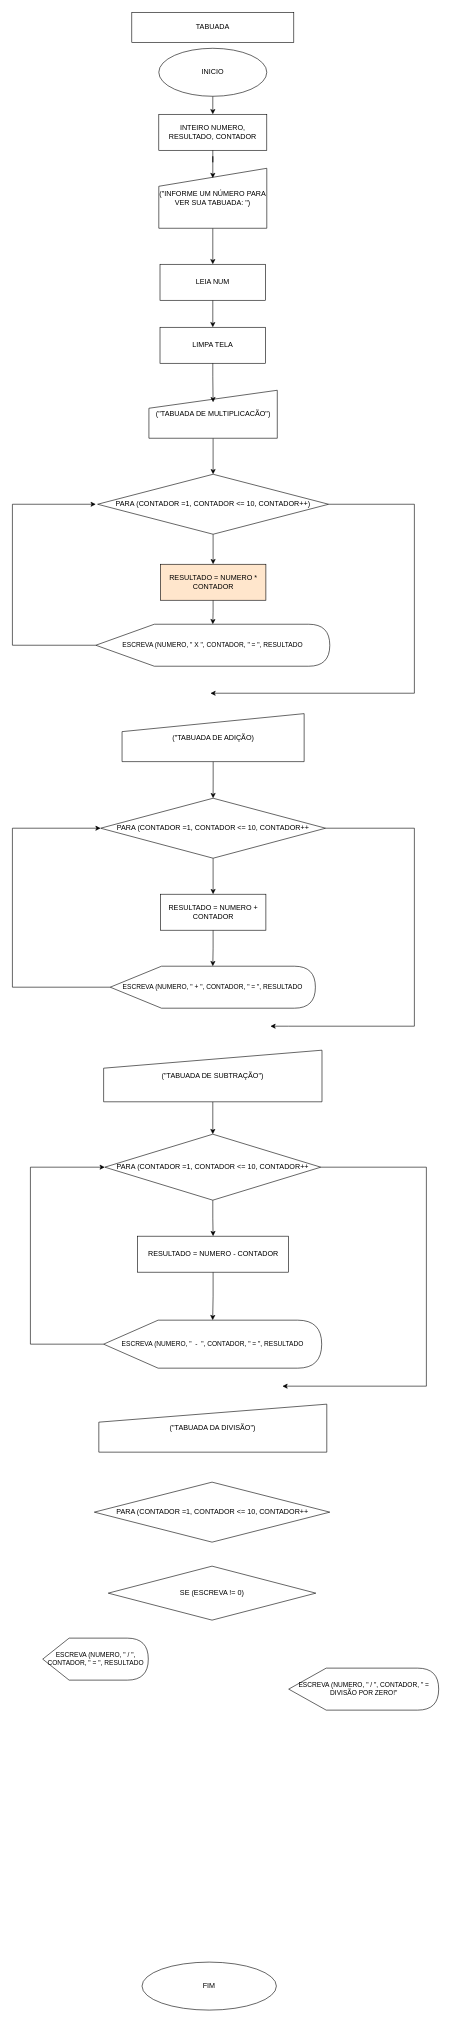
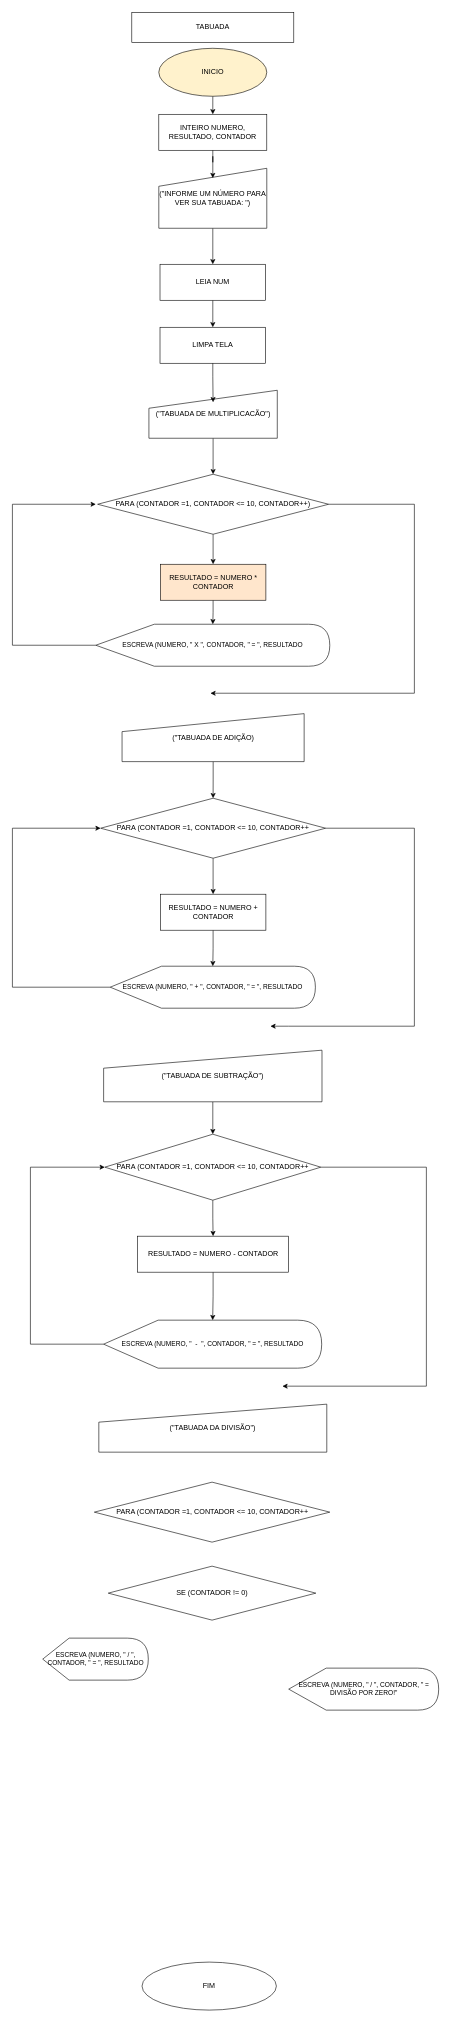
(213, 72) -> (213, 72)
(212, 1593) -> (212, 1593)
